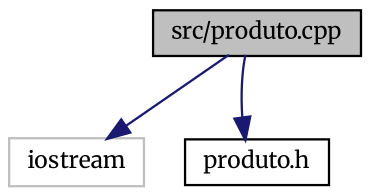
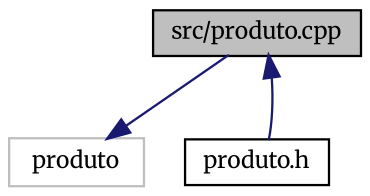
(242, 86) -> (272, 109)
(77, 162) -> (77, 162)
